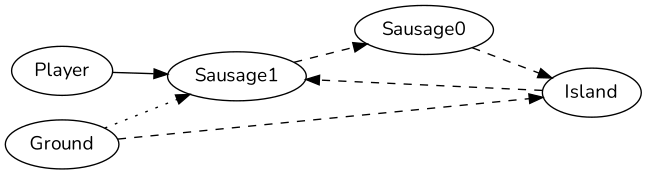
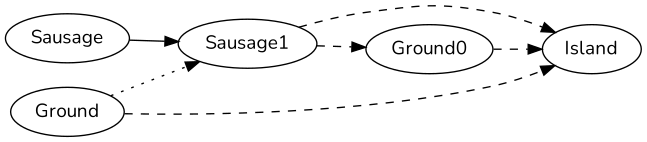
(424, 30) -> (429, 49)
(62, 71) -> (67, 38)
(431, 85) -> (421, 6)
